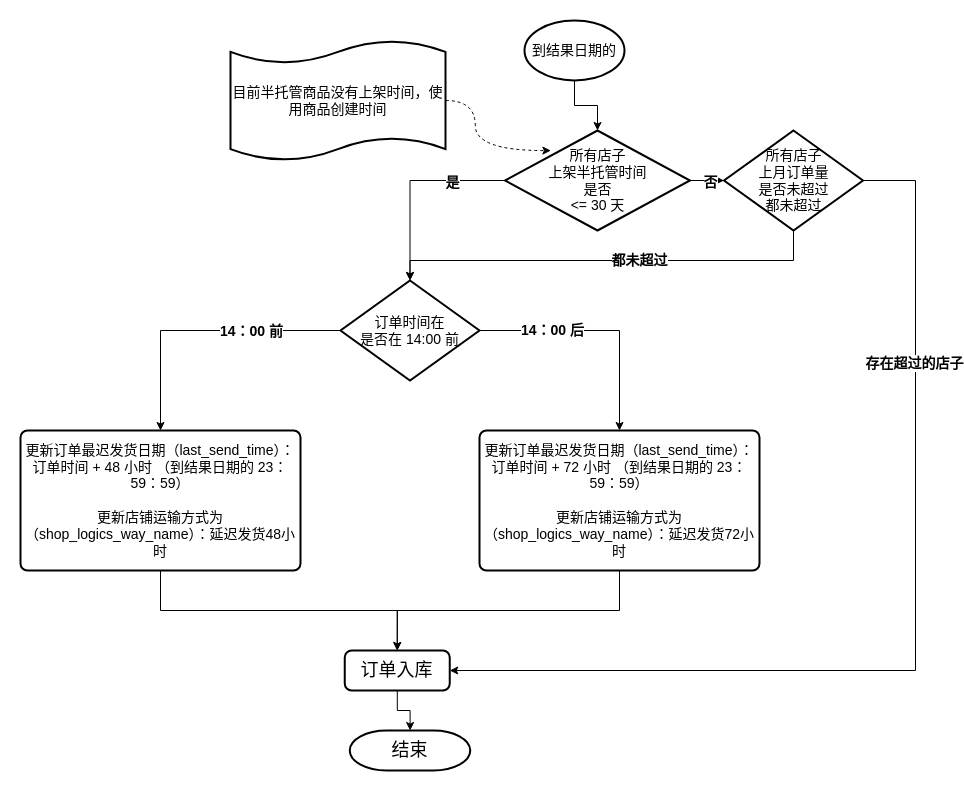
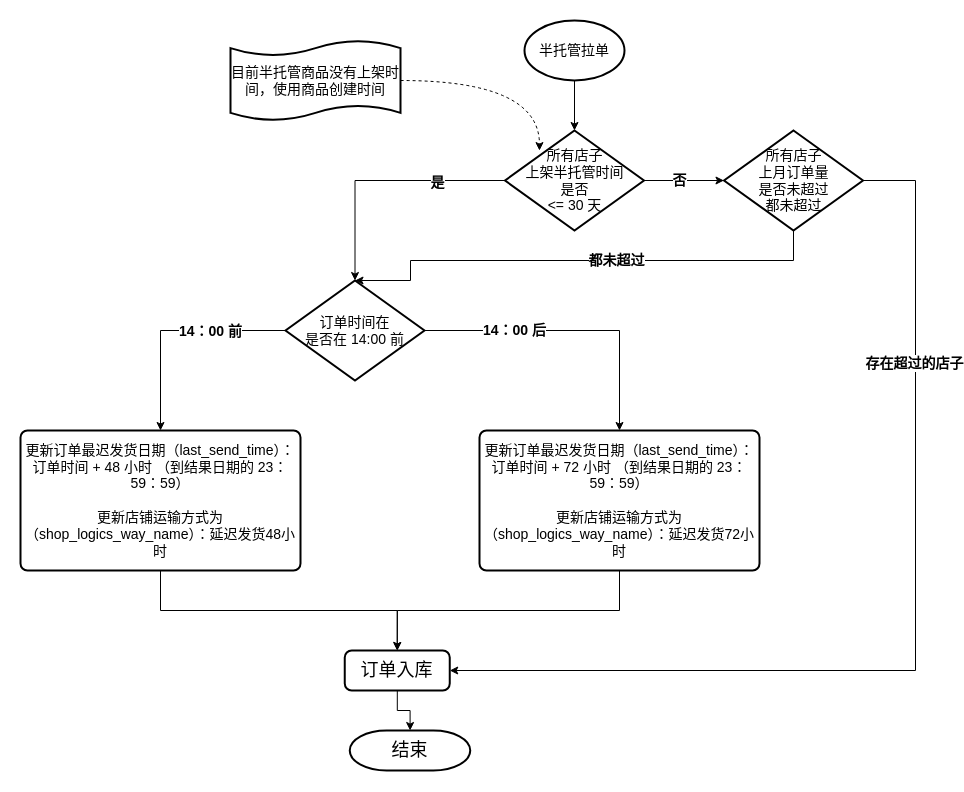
(575, 51) -> (575, 51)
(338, 101) -> (316, 81)
(598, 181) -> (575, 181)
(410, 331) -> (355, 331)
